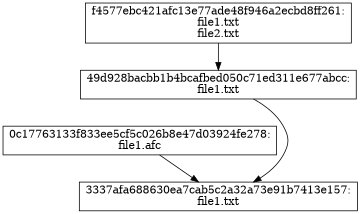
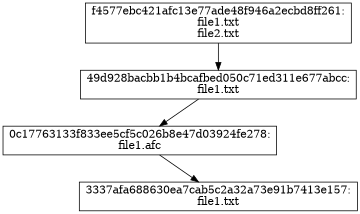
(288, 137) -> (182, 110)
